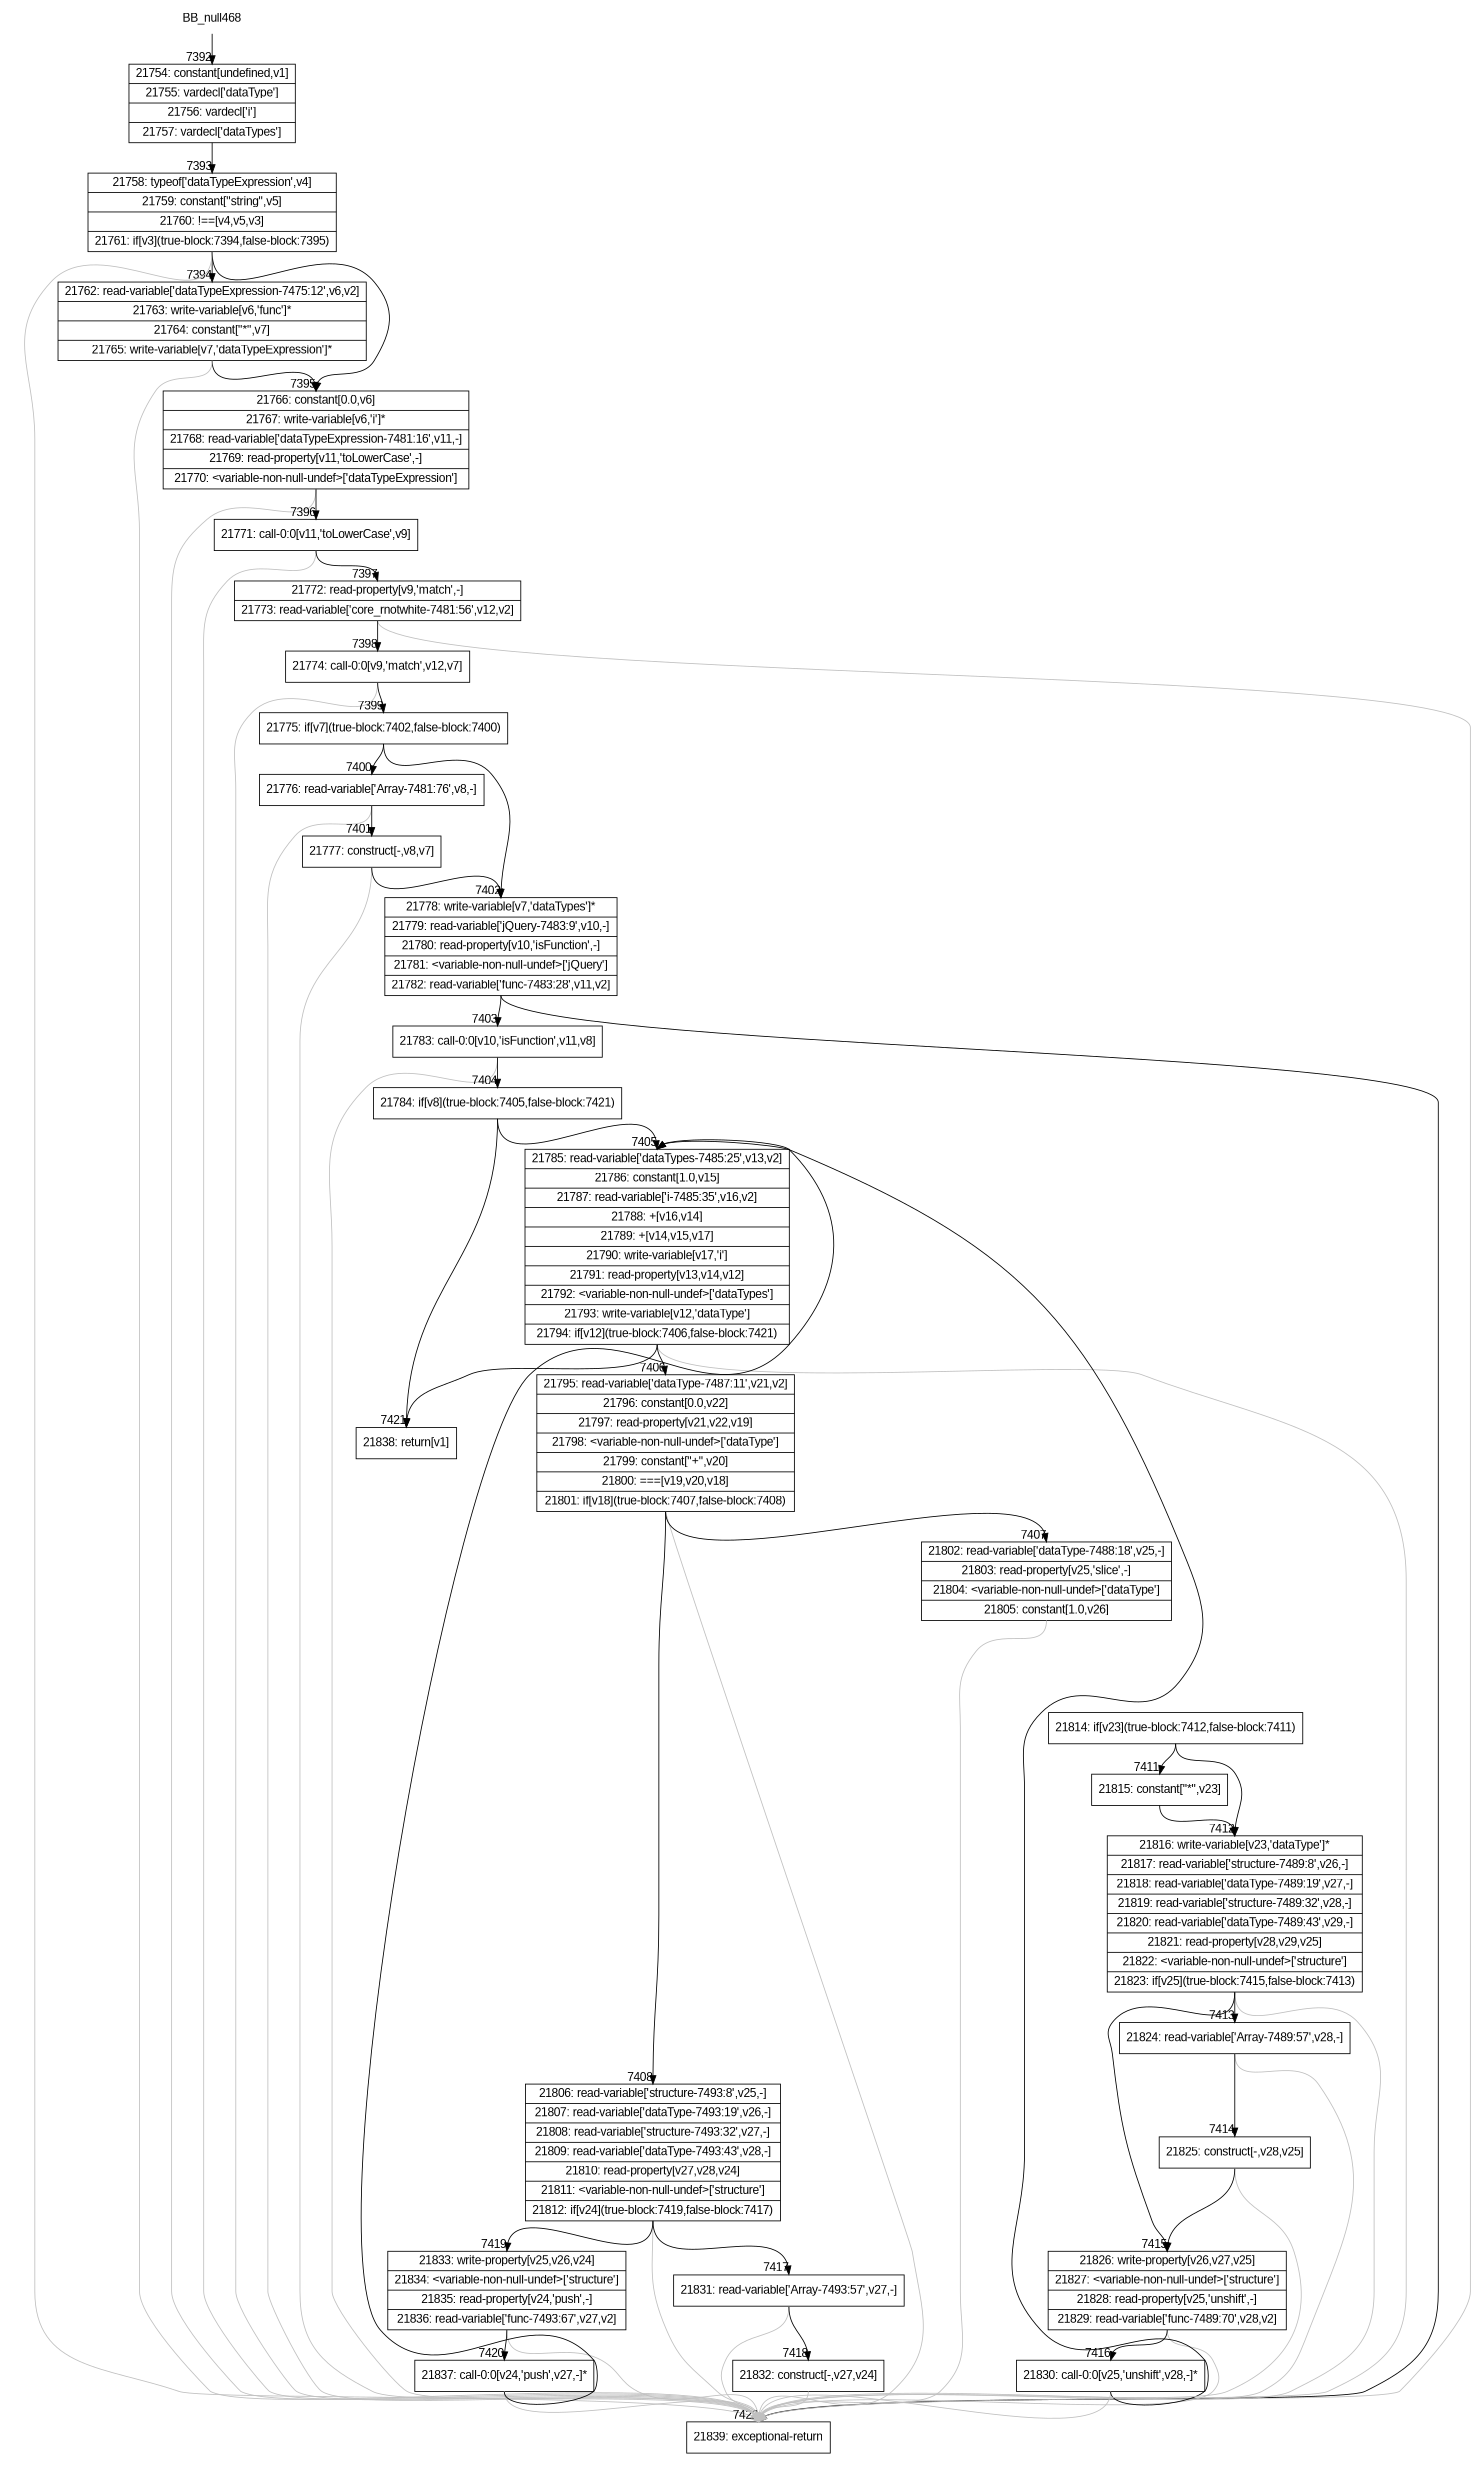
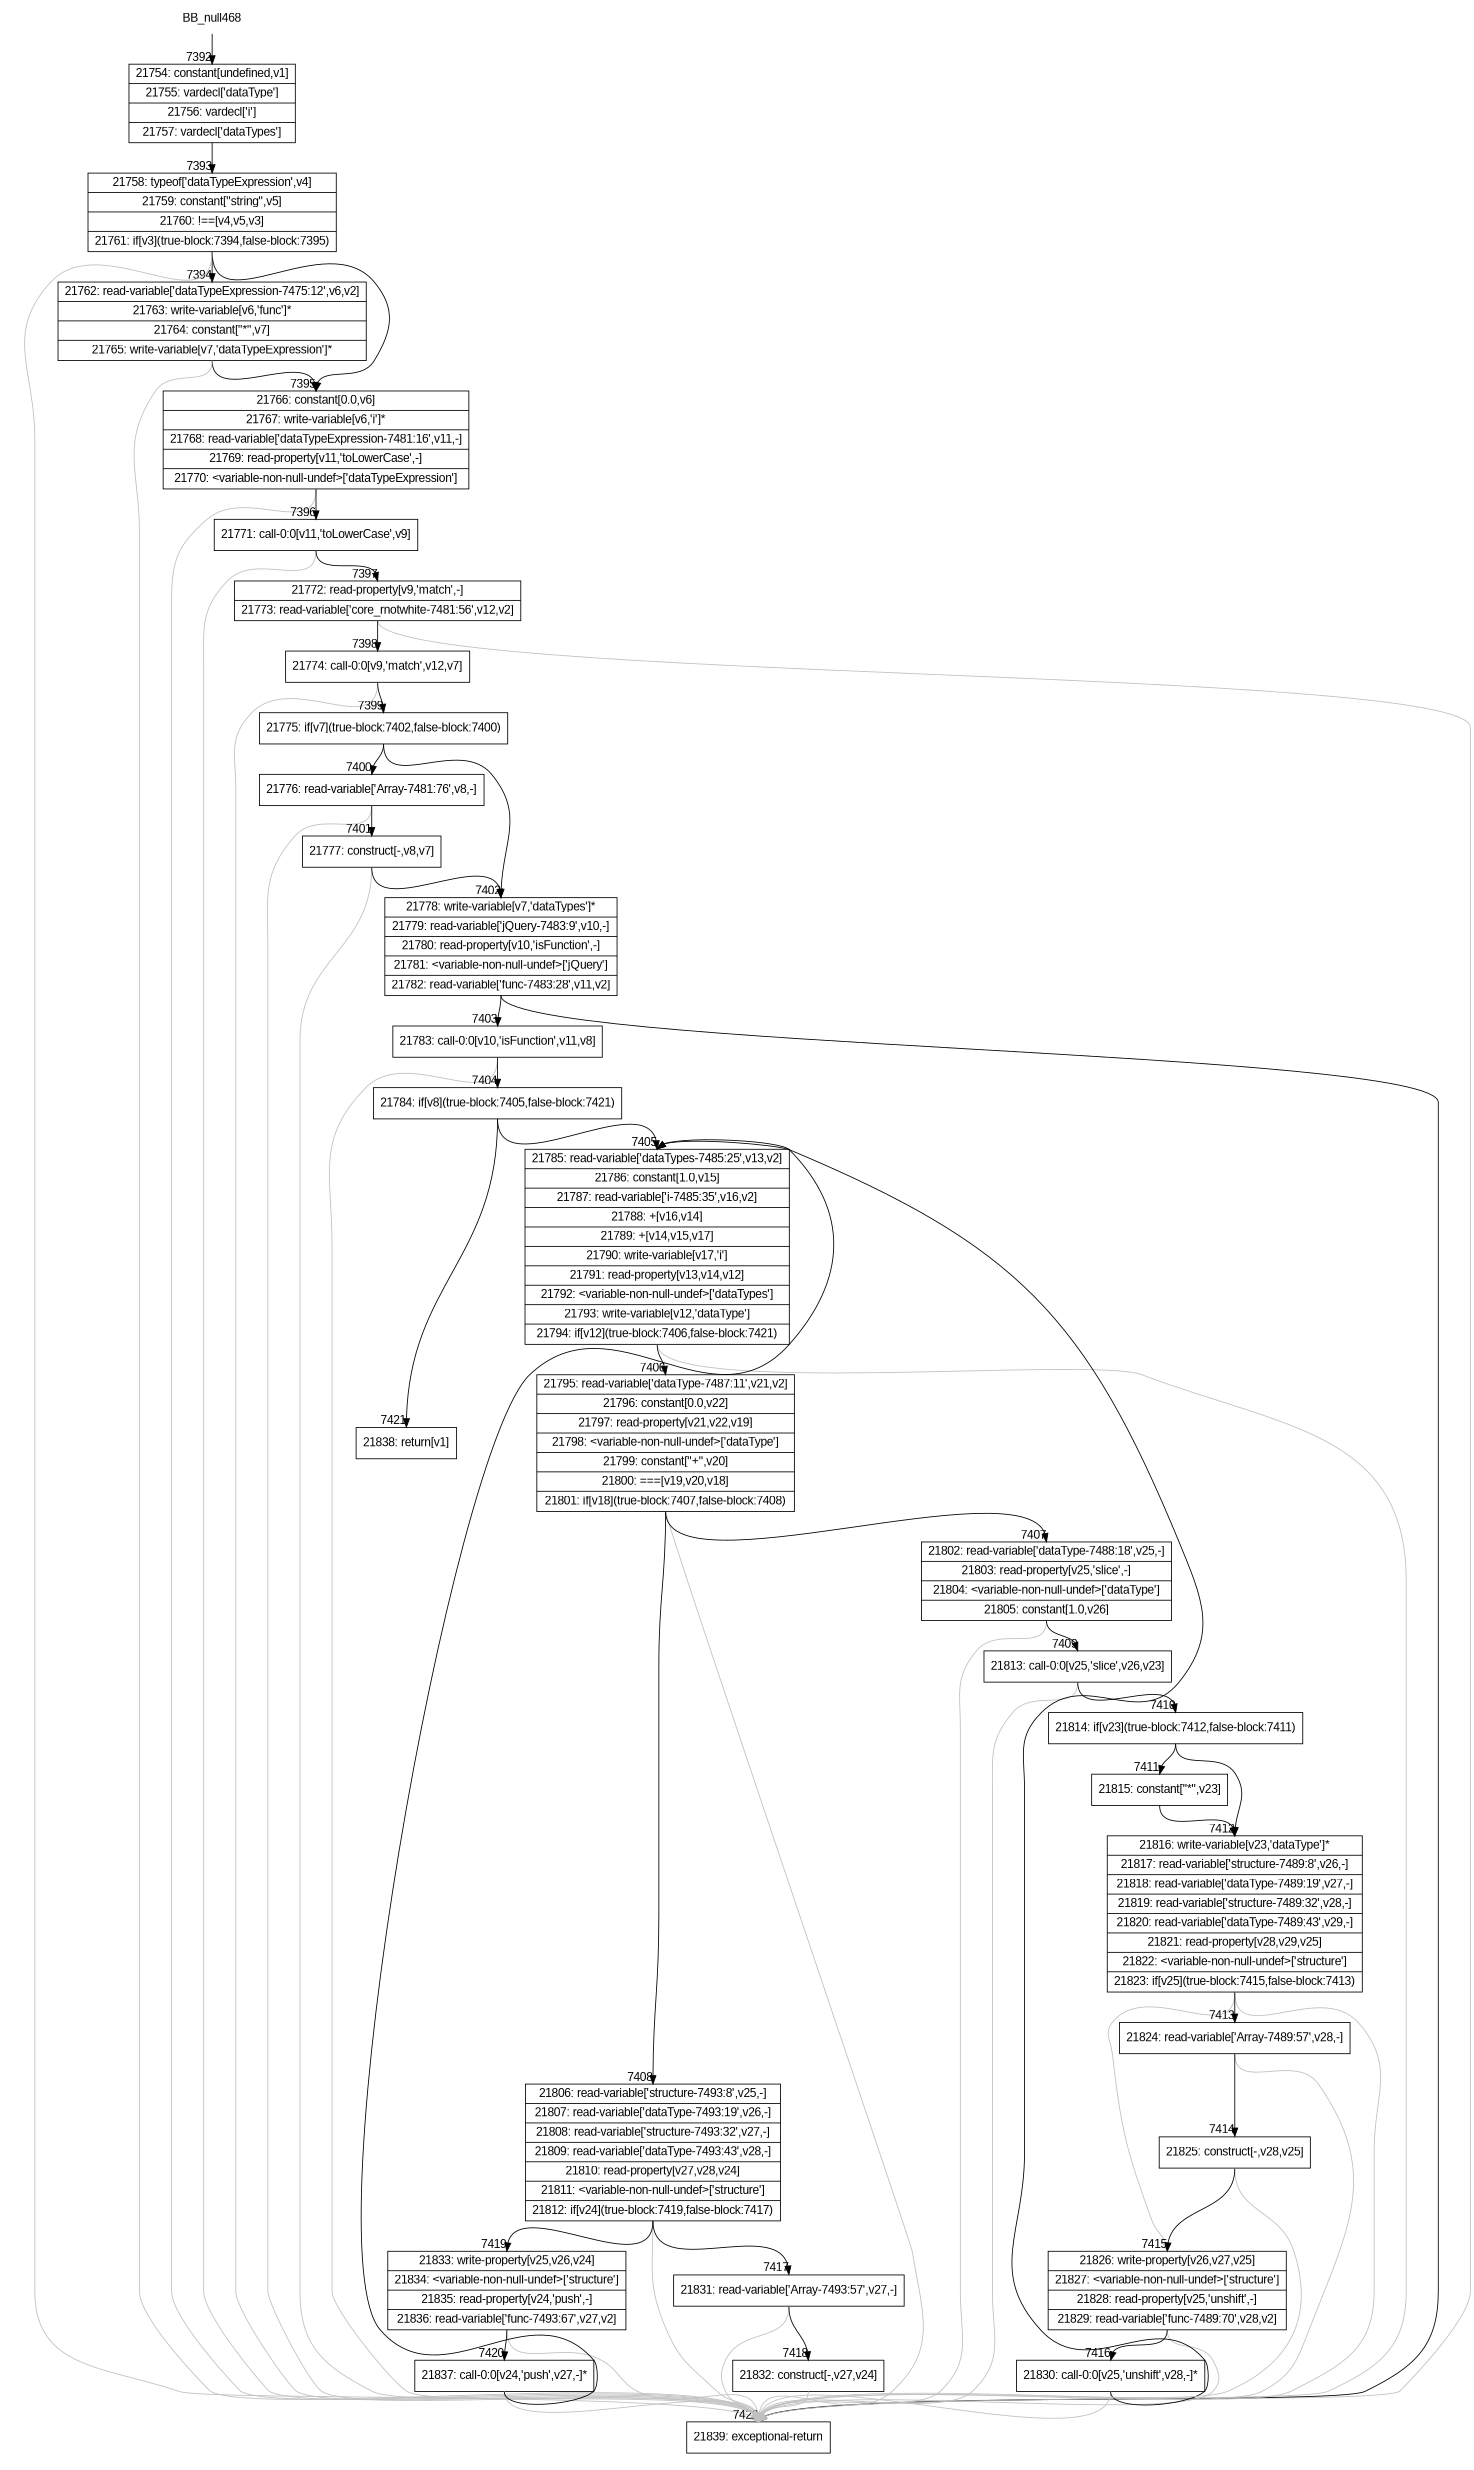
(528, 1369) -> none
none -> (1078, 1667)
(1114, 2066) -> (1114, 2066)
